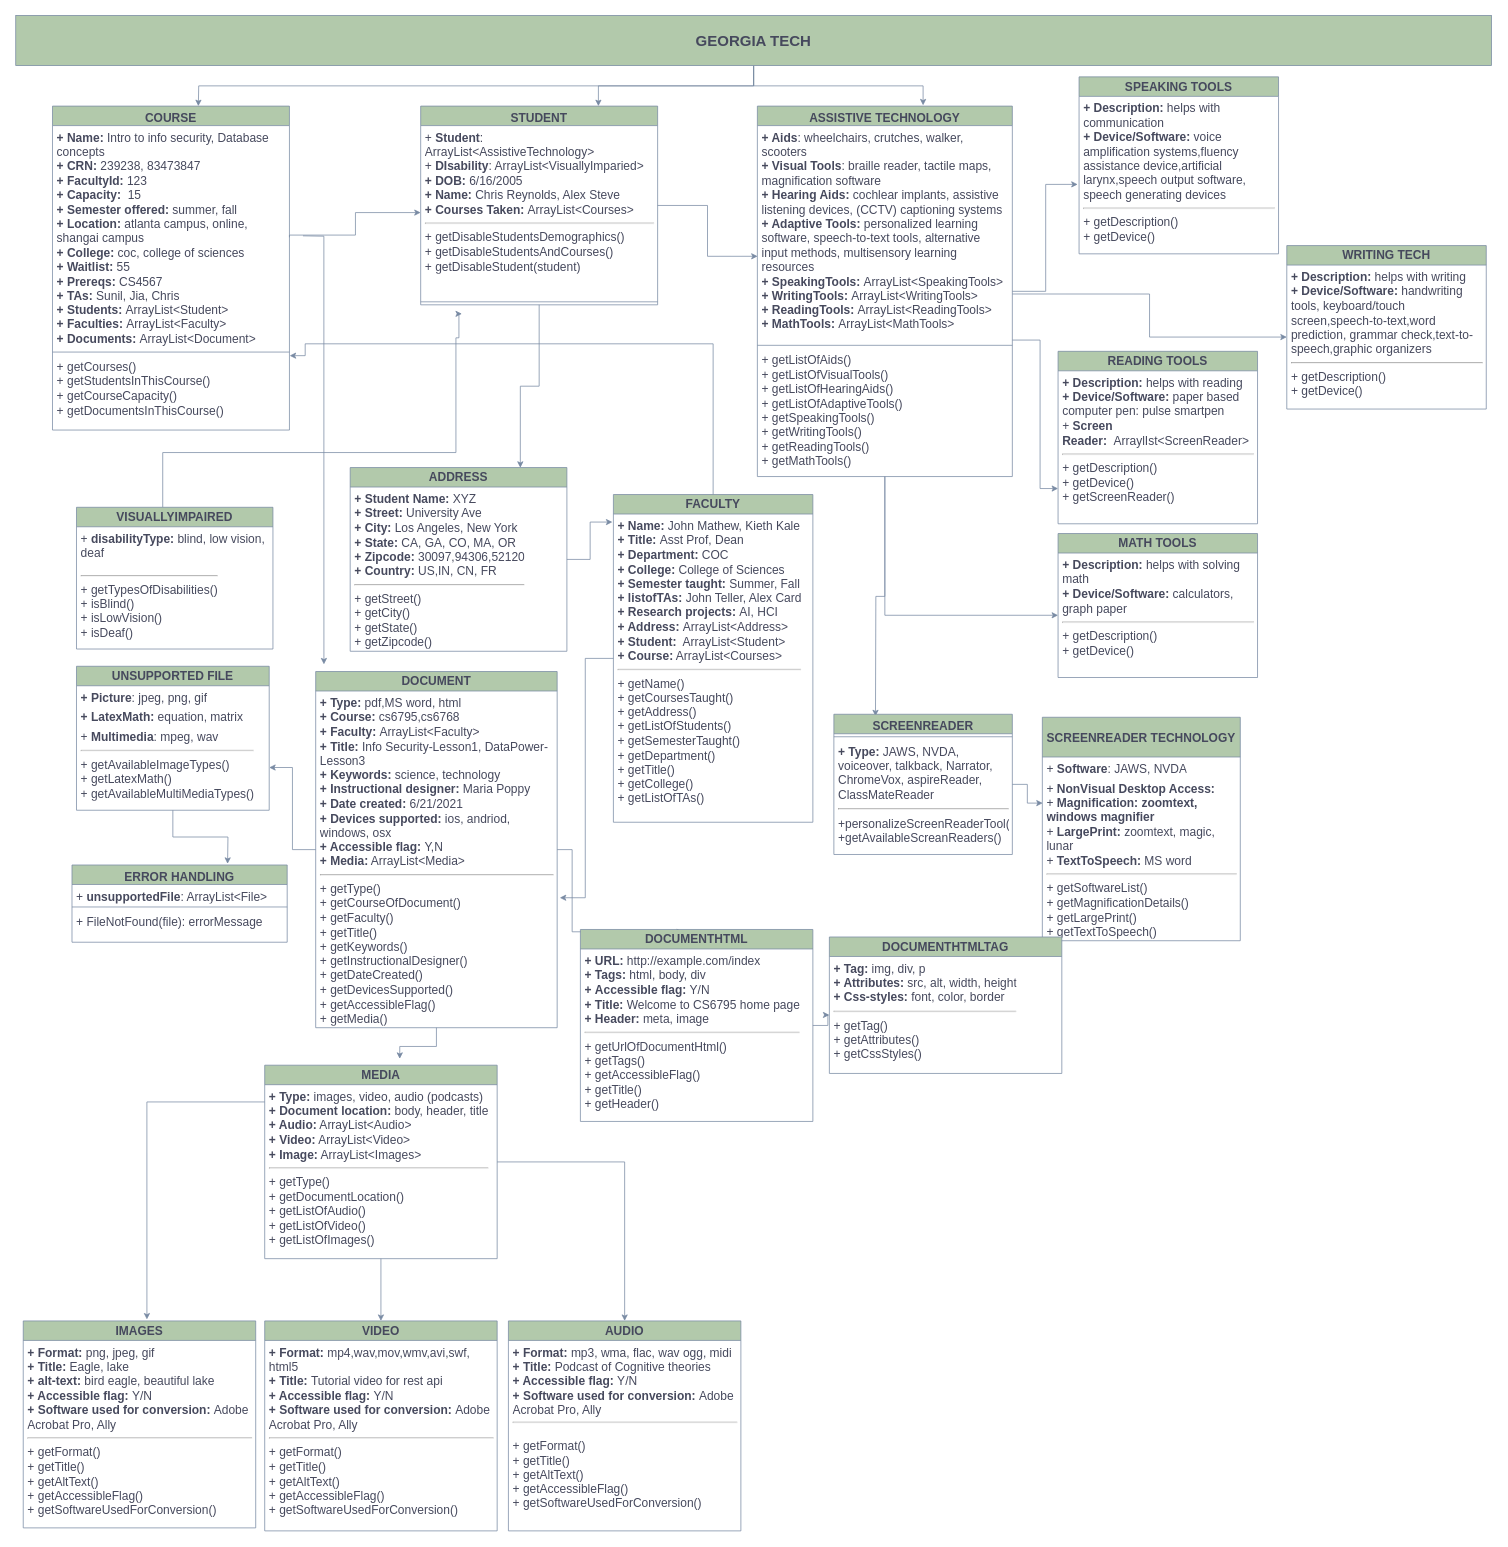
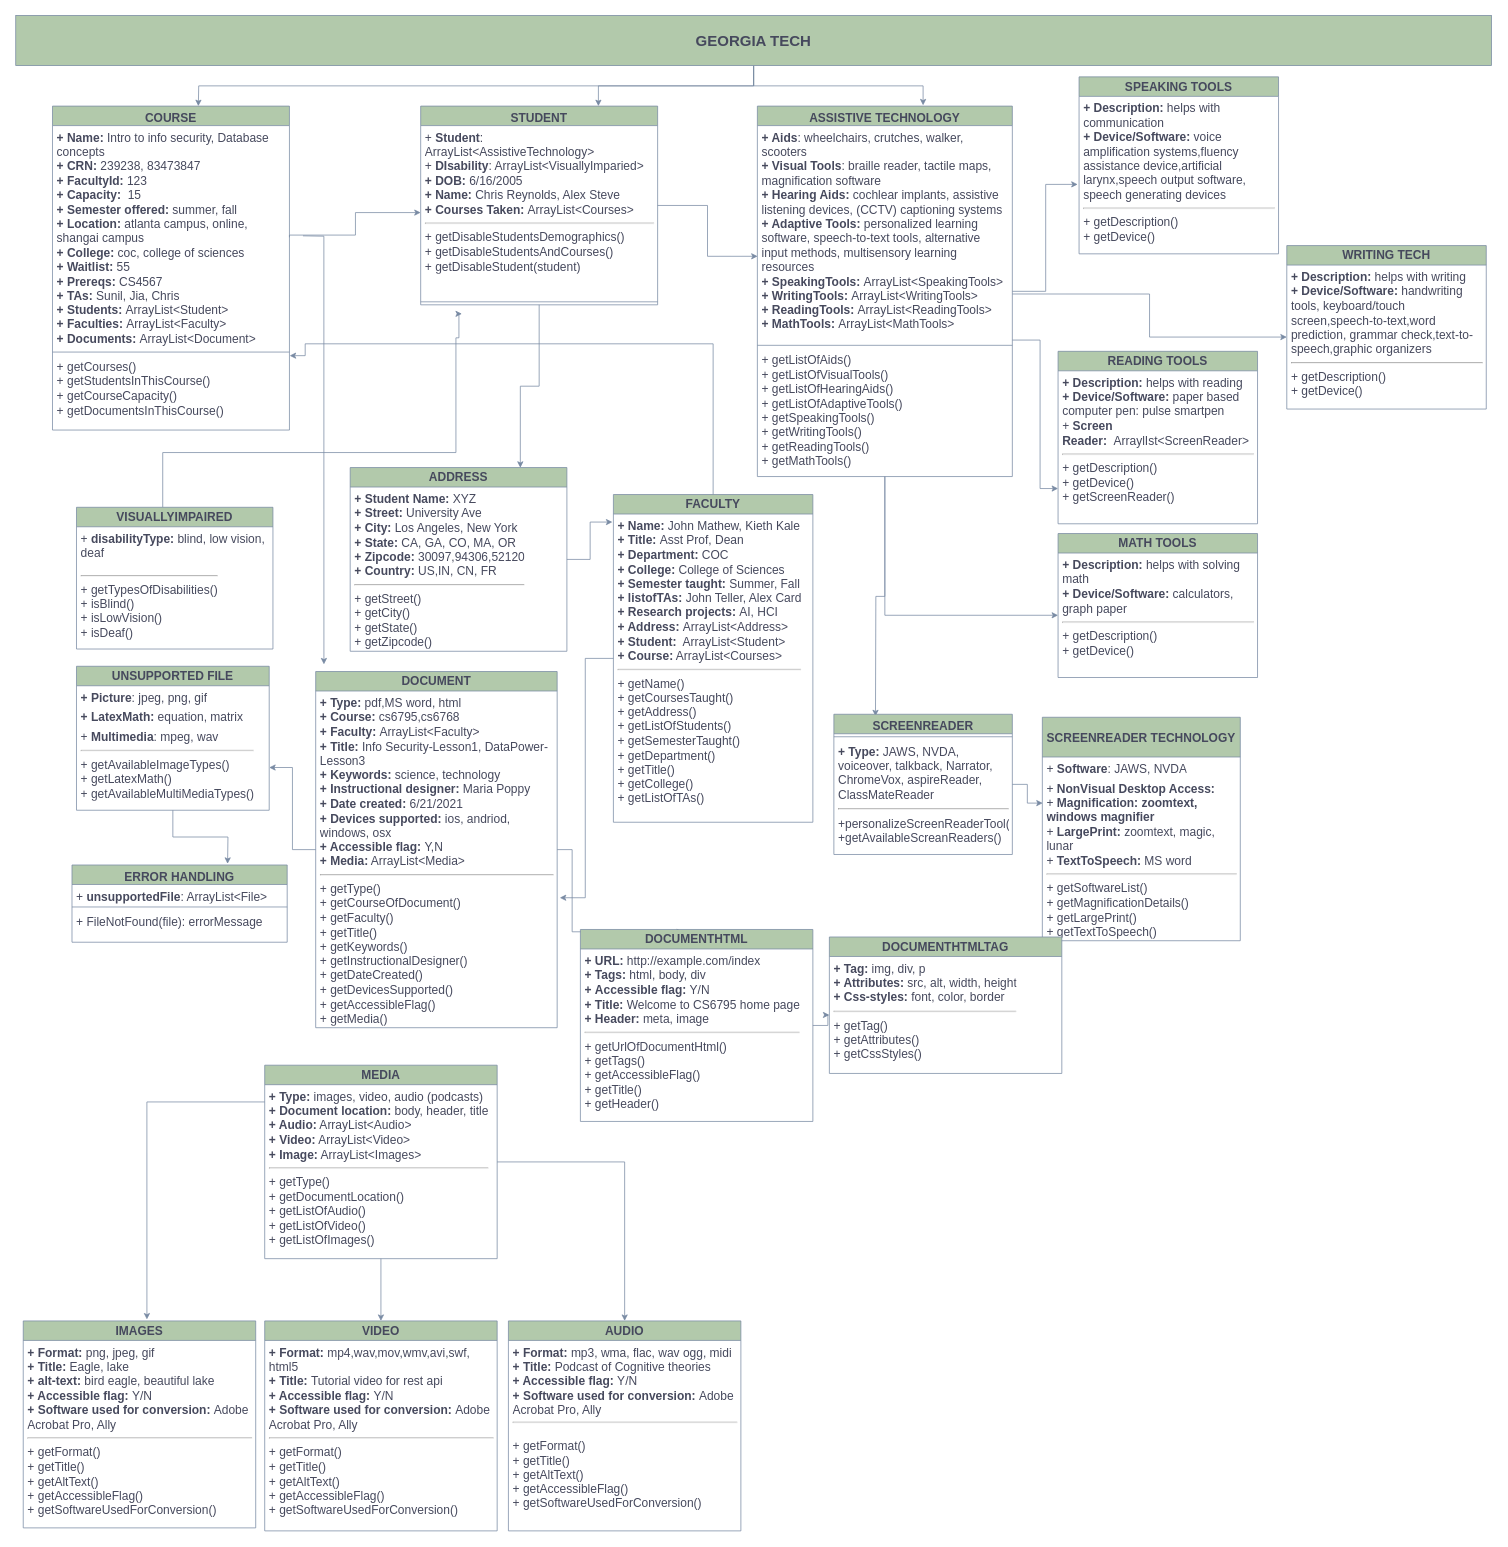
(423, 1047) -> none
